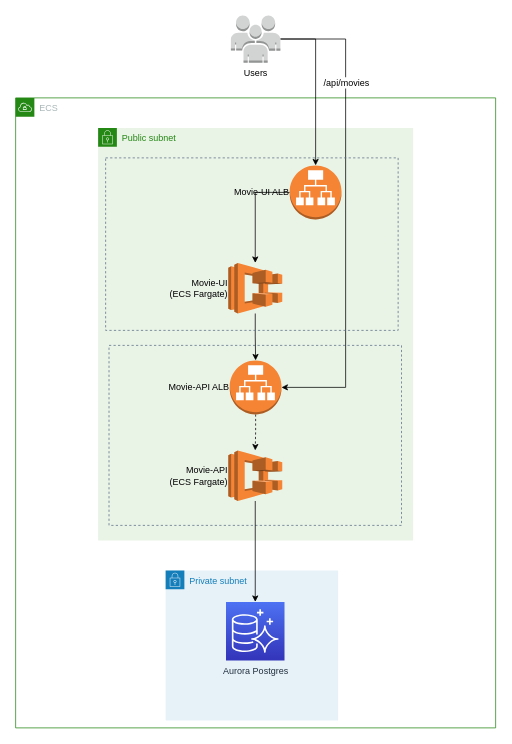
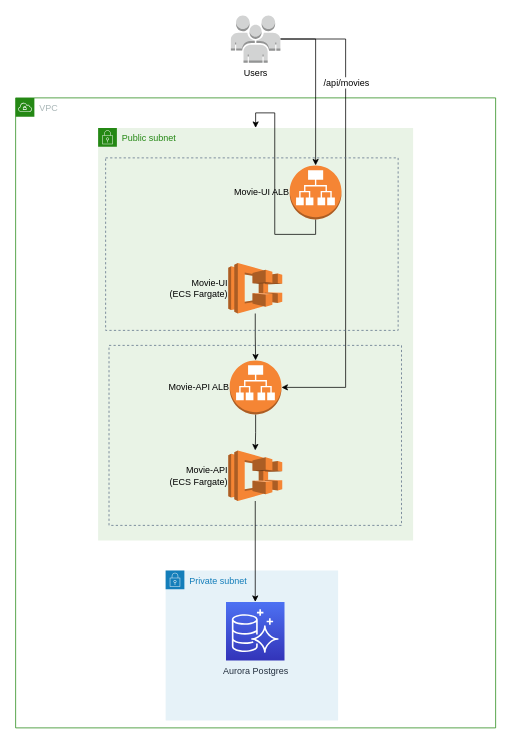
(47, 109) -> (47, 109)
(255, 209) -> (275, 200)
(255, 430) -> (255, 430)
